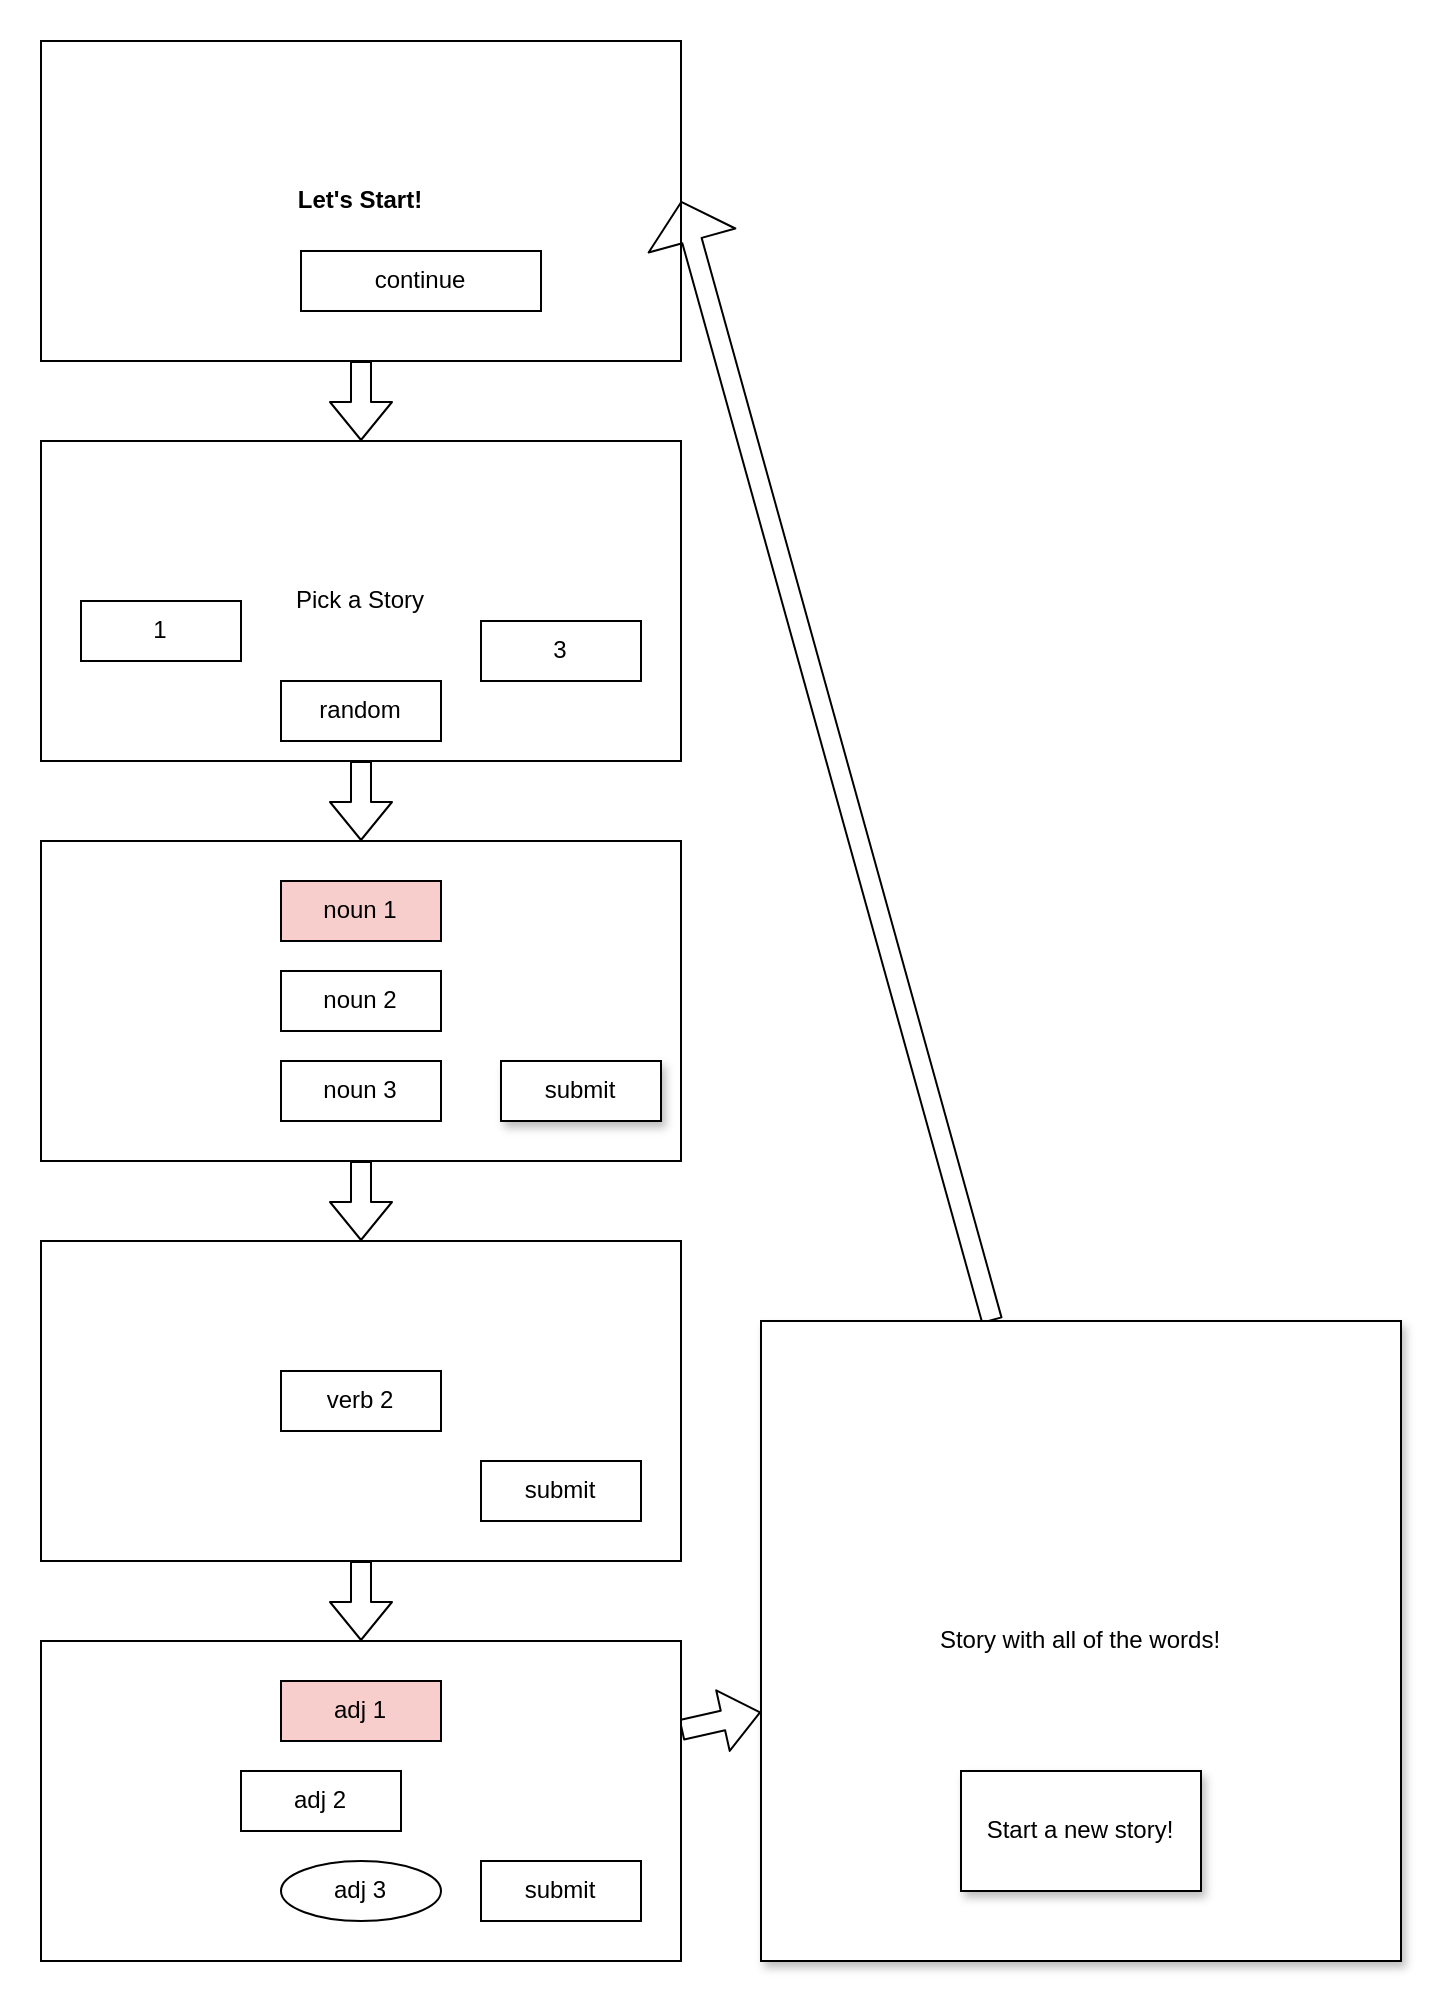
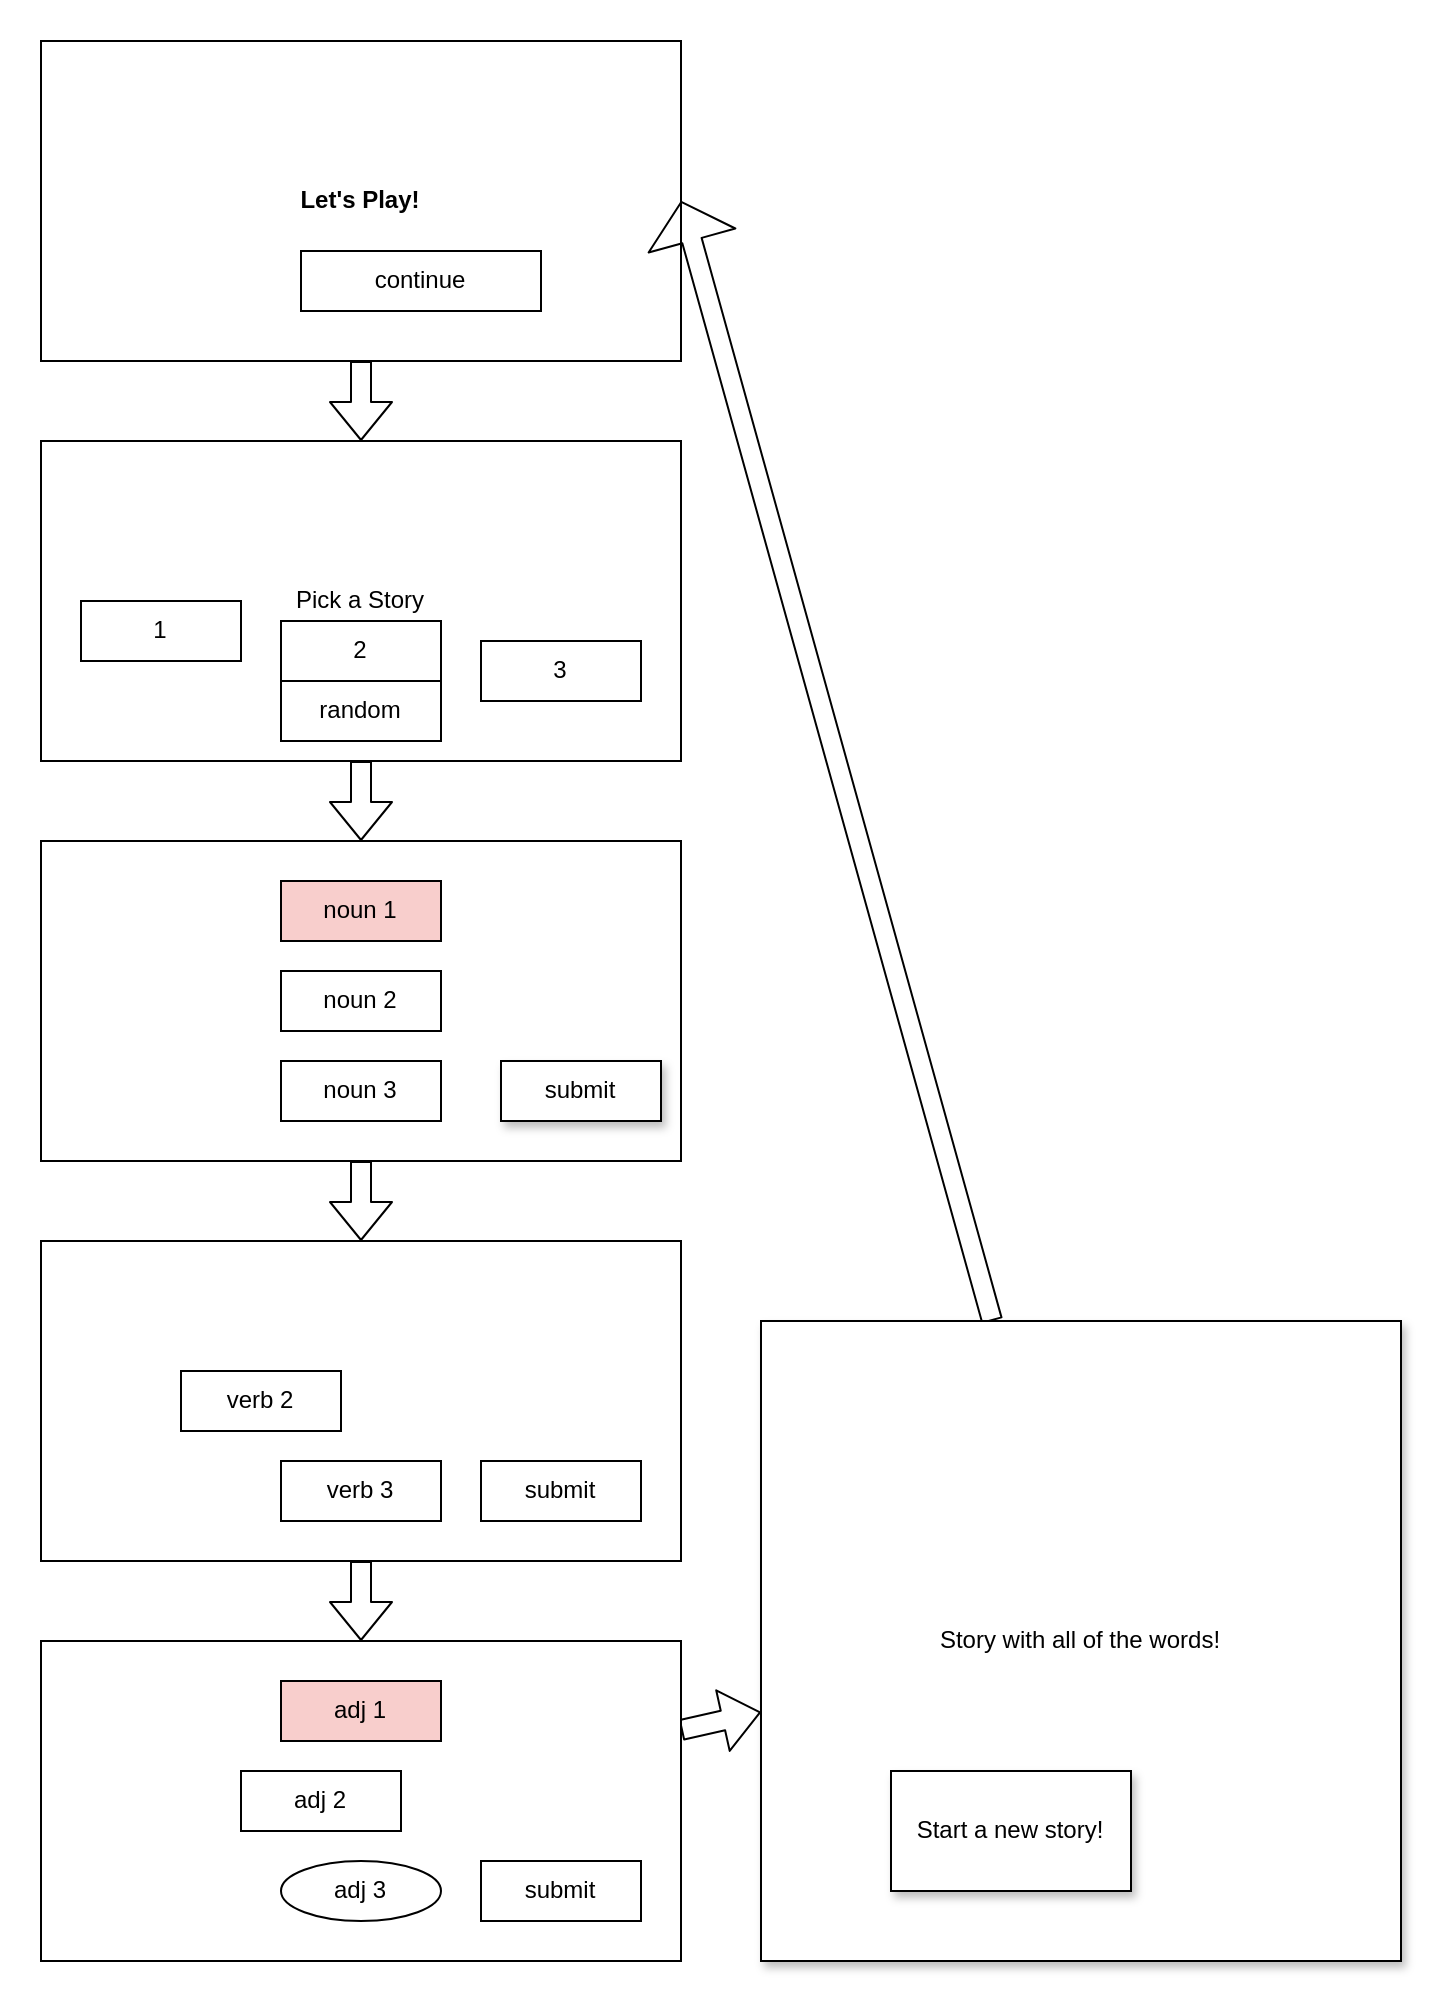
(361, 201) -> (361, 201)
none -> (361, 651)
(561, 651) -> (561, 671)
(361, 1401) -> (261, 1401)
none -> (361, 1491)
(1081, 1831) -> (1011, 1831)
